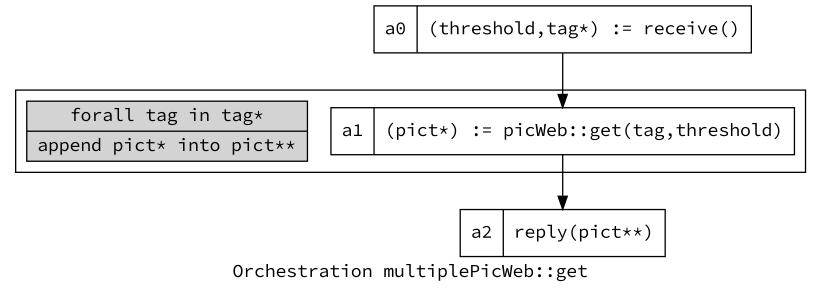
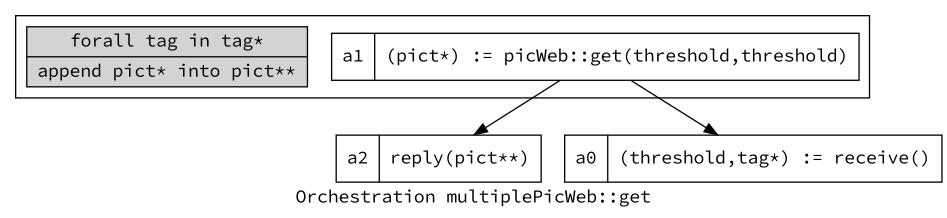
(563, 74) -> (672, 106)
(584, 131) -> (617, 56)
